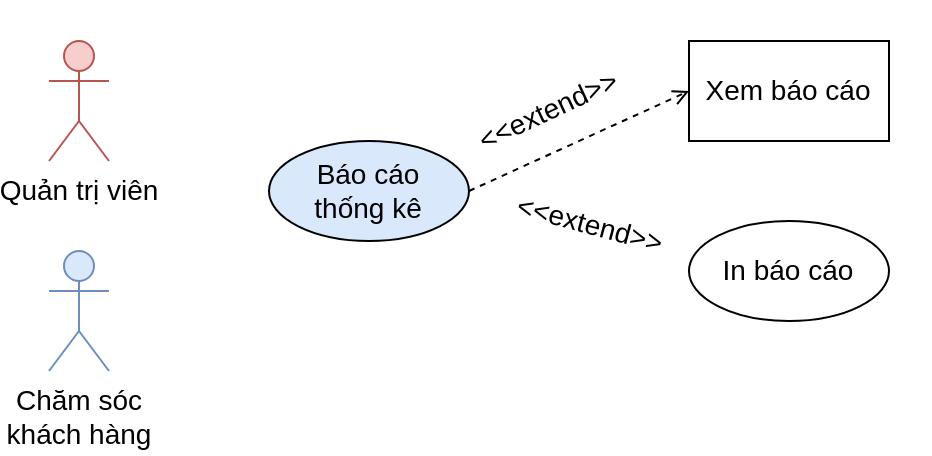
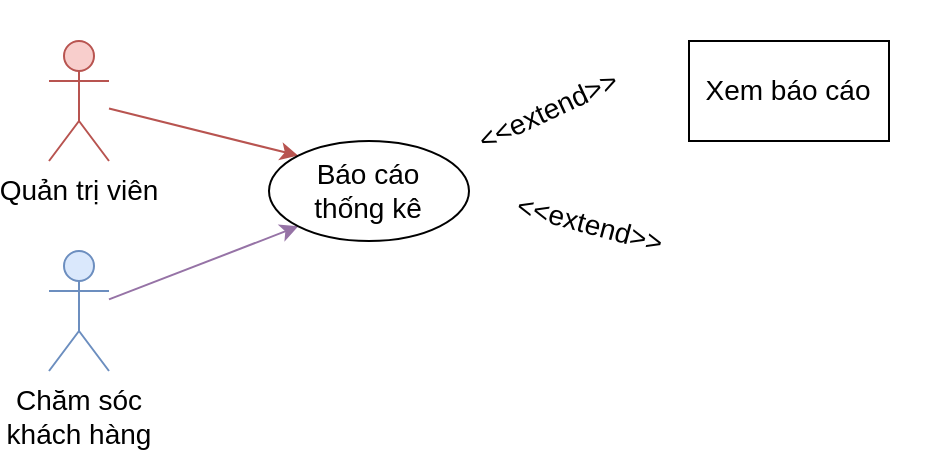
none -> (197, 131)
(577, 142) -> none
(369, 191) -> (369, 191)
none -> (198, 265)
(789, 271) -> none
